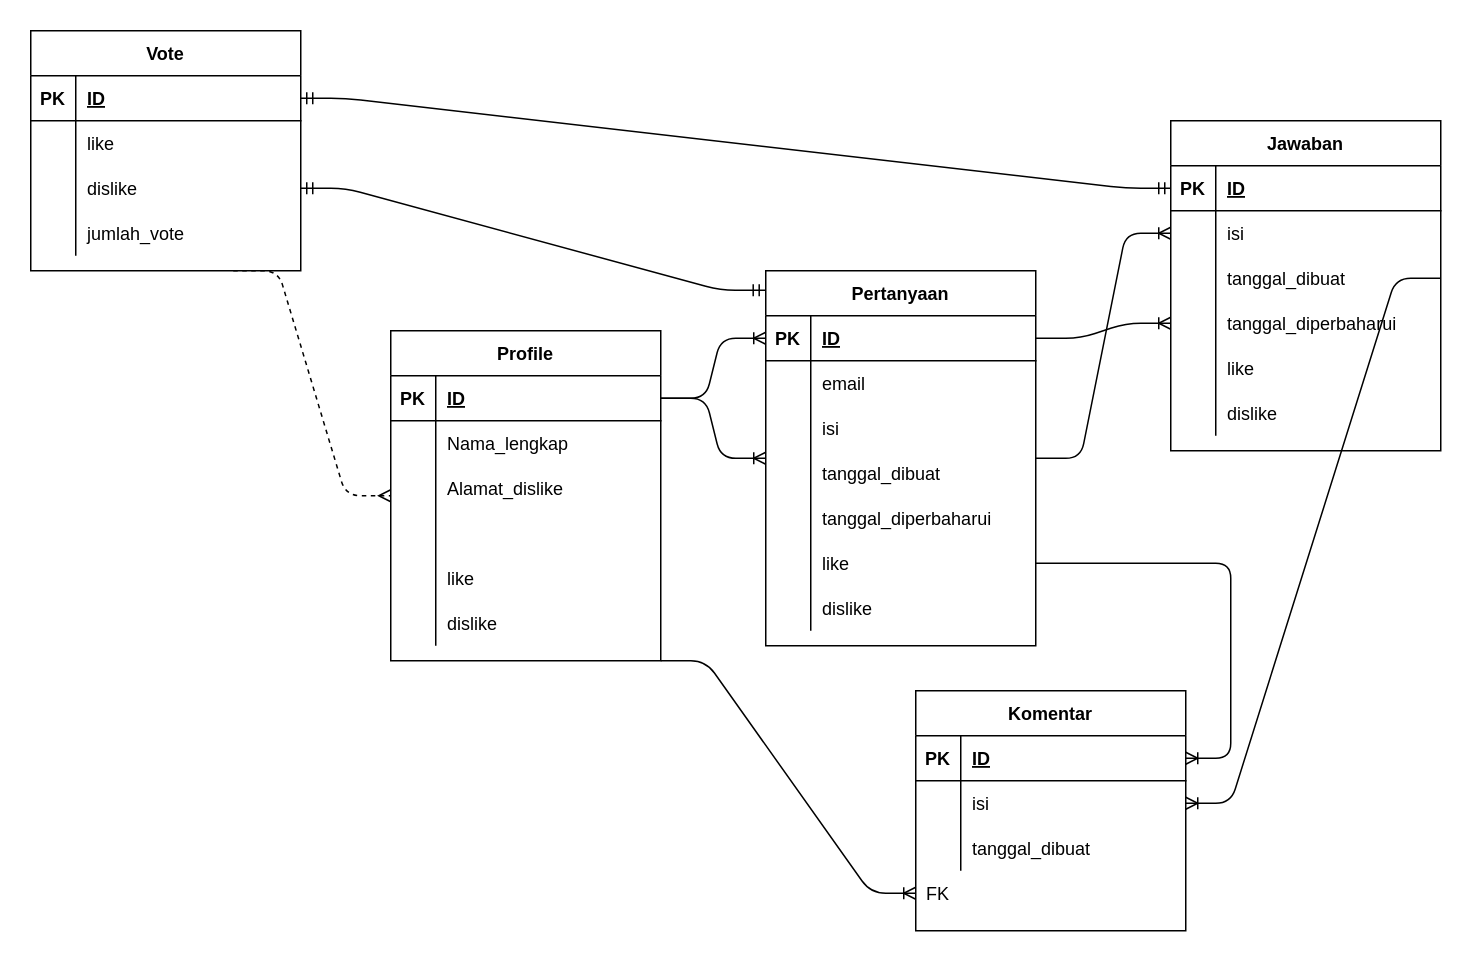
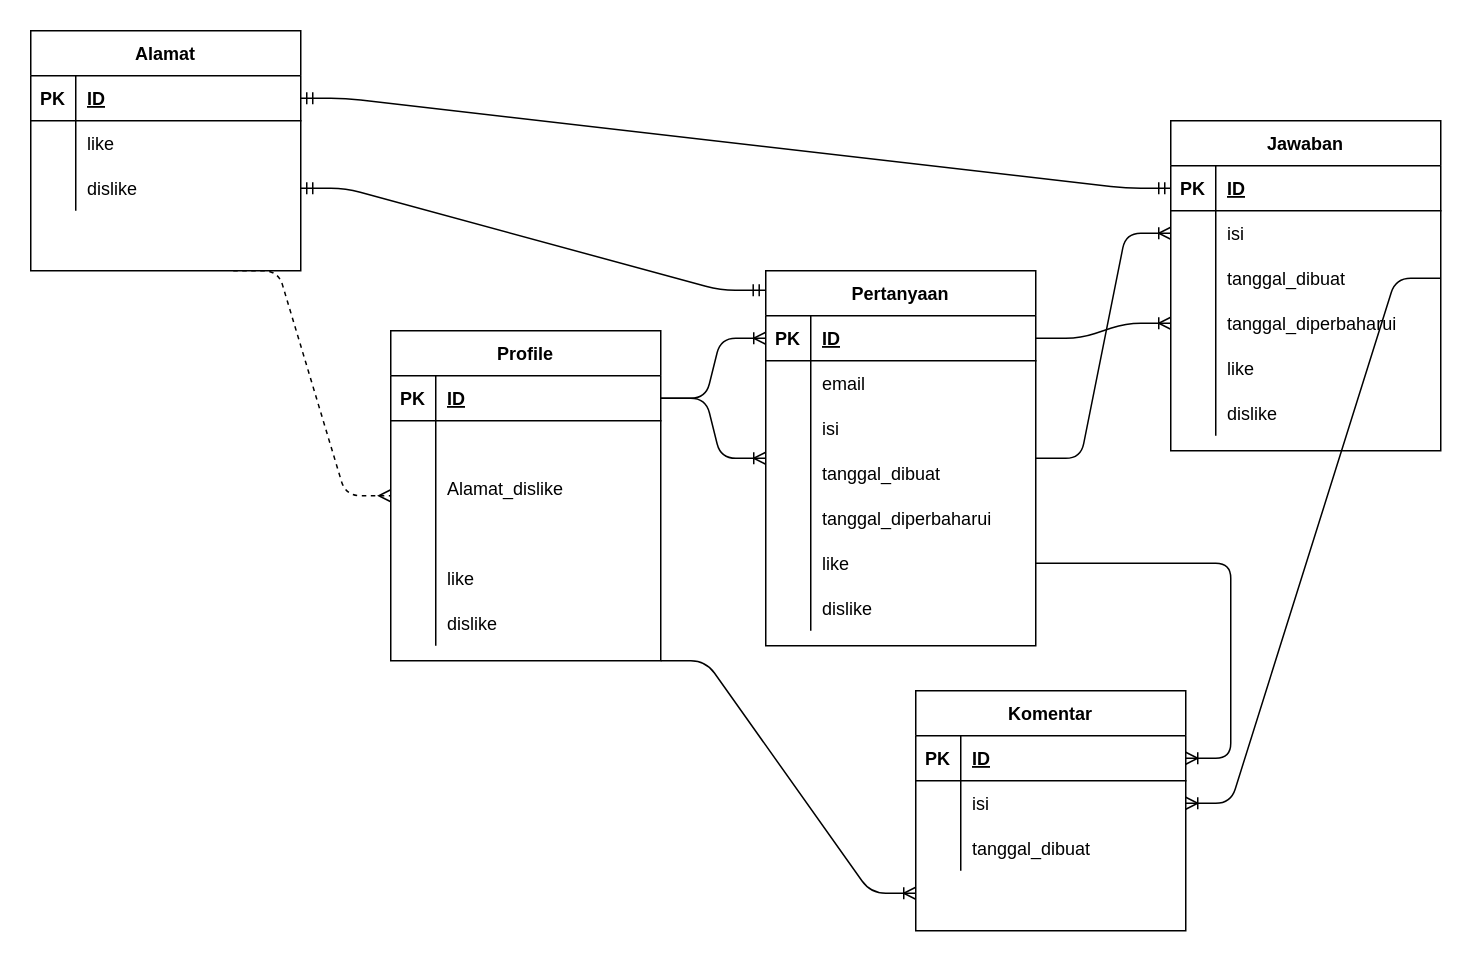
(165, 54) -> (165, 54)
(188, 233) -> none
(548, 443) -> none
(938, 893) -> none
